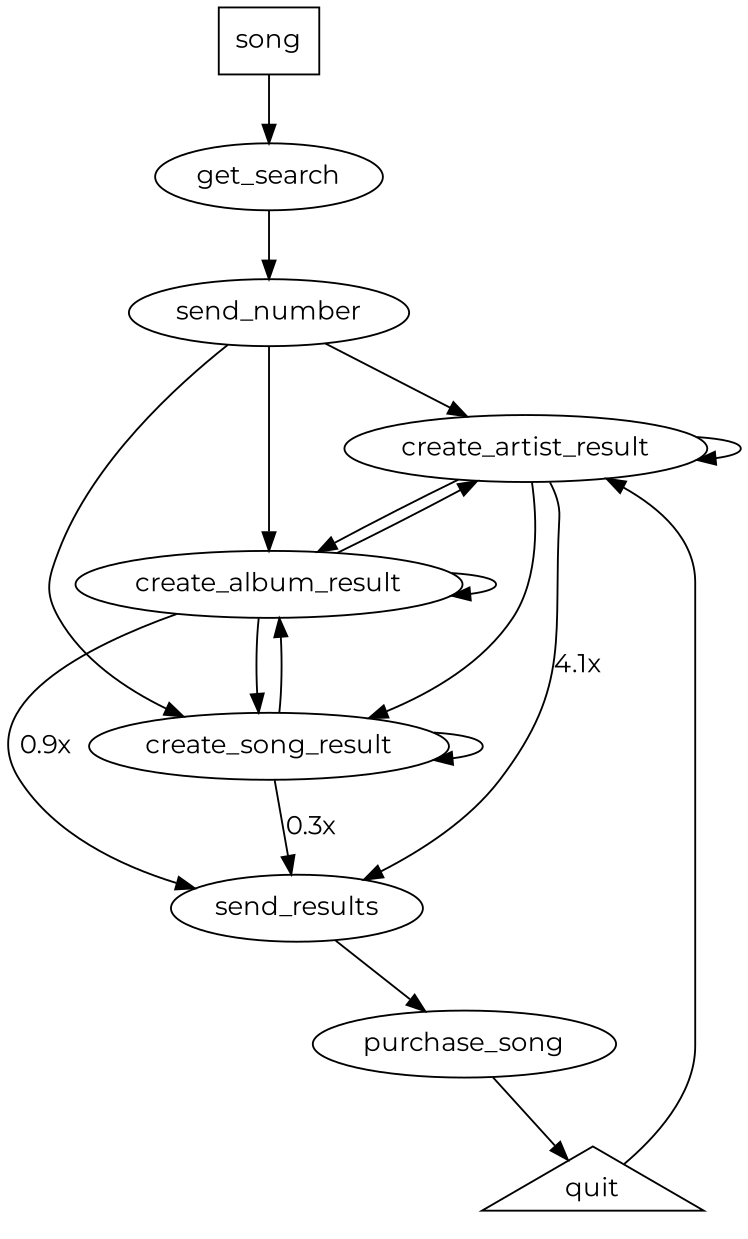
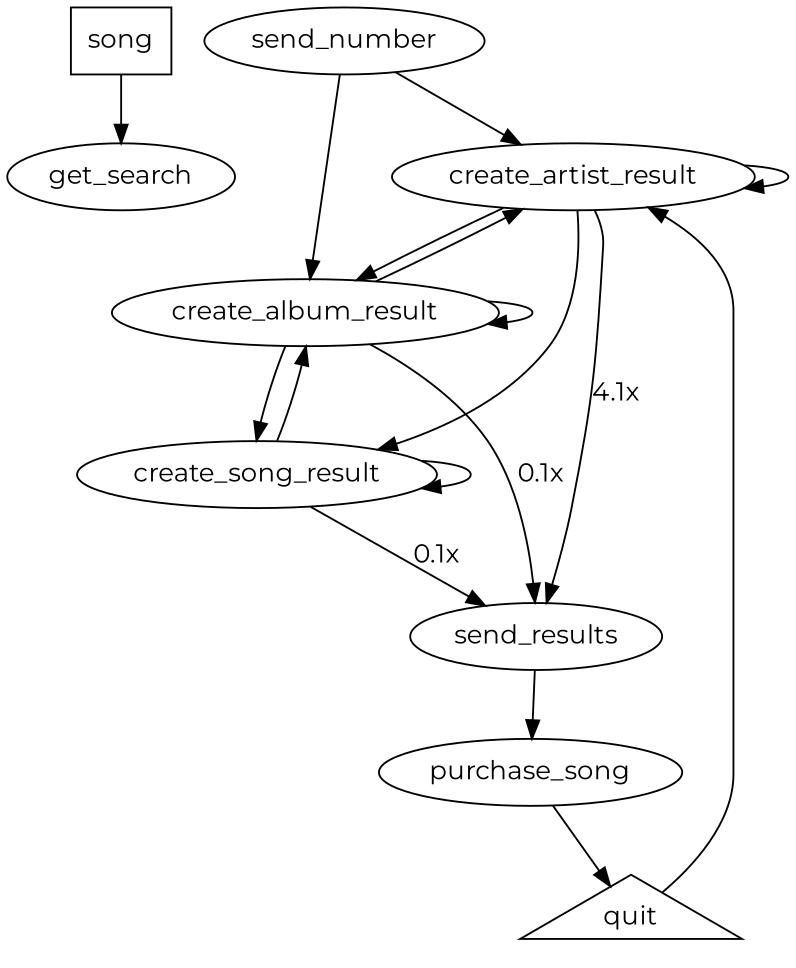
(269, 236) -> none
(70, 525) -> none
(46, 746) -> (541, 475)
(312, 827) -> (437, 556)
